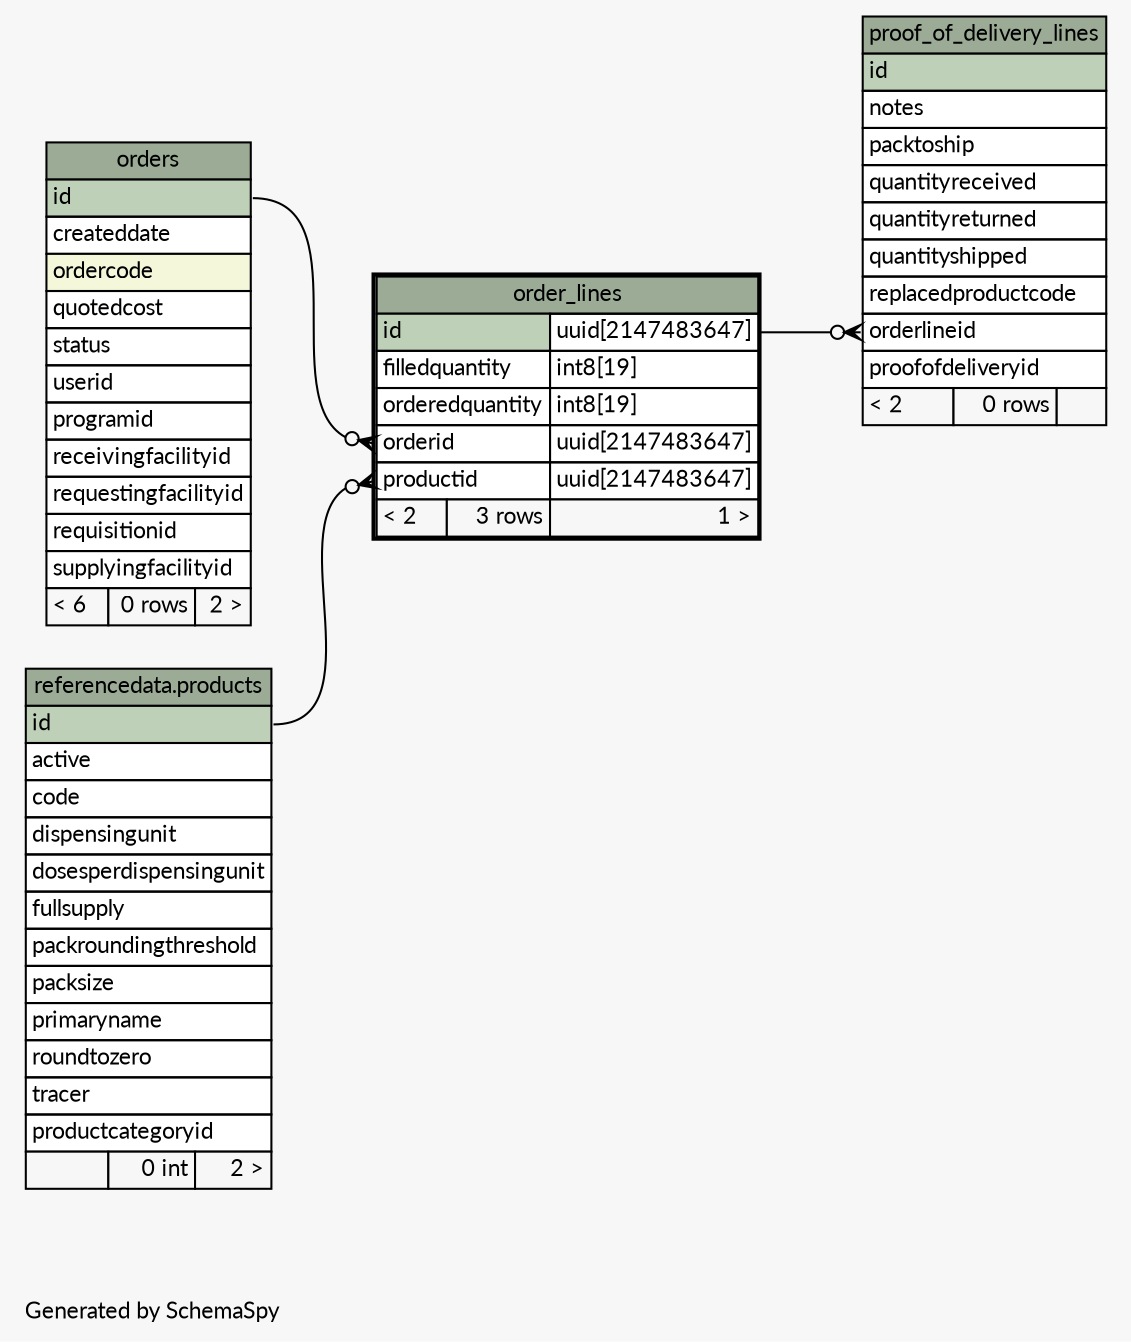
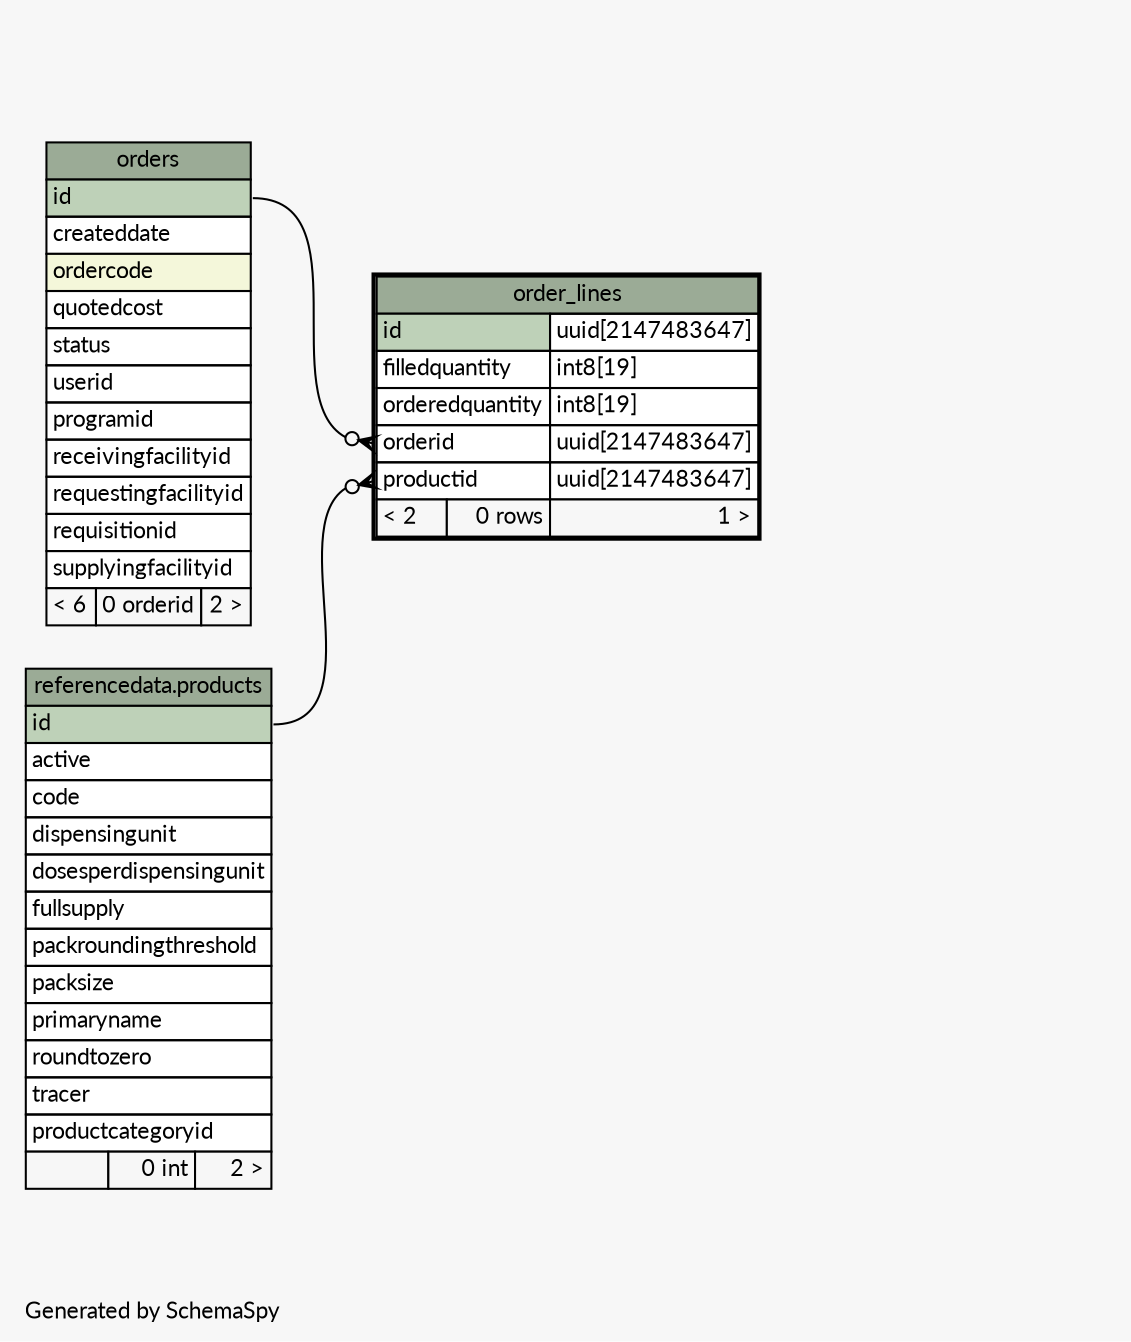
(984, 221) -> none
(510, 517) -> (510, 517)
(155, 606) -> (149, 606)
